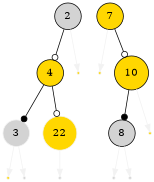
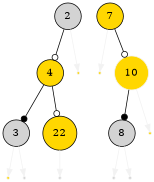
(132, 73) -> (132, 73)
(16, 133) -> (16, 133)
(60, 133) -> (60, 133)
